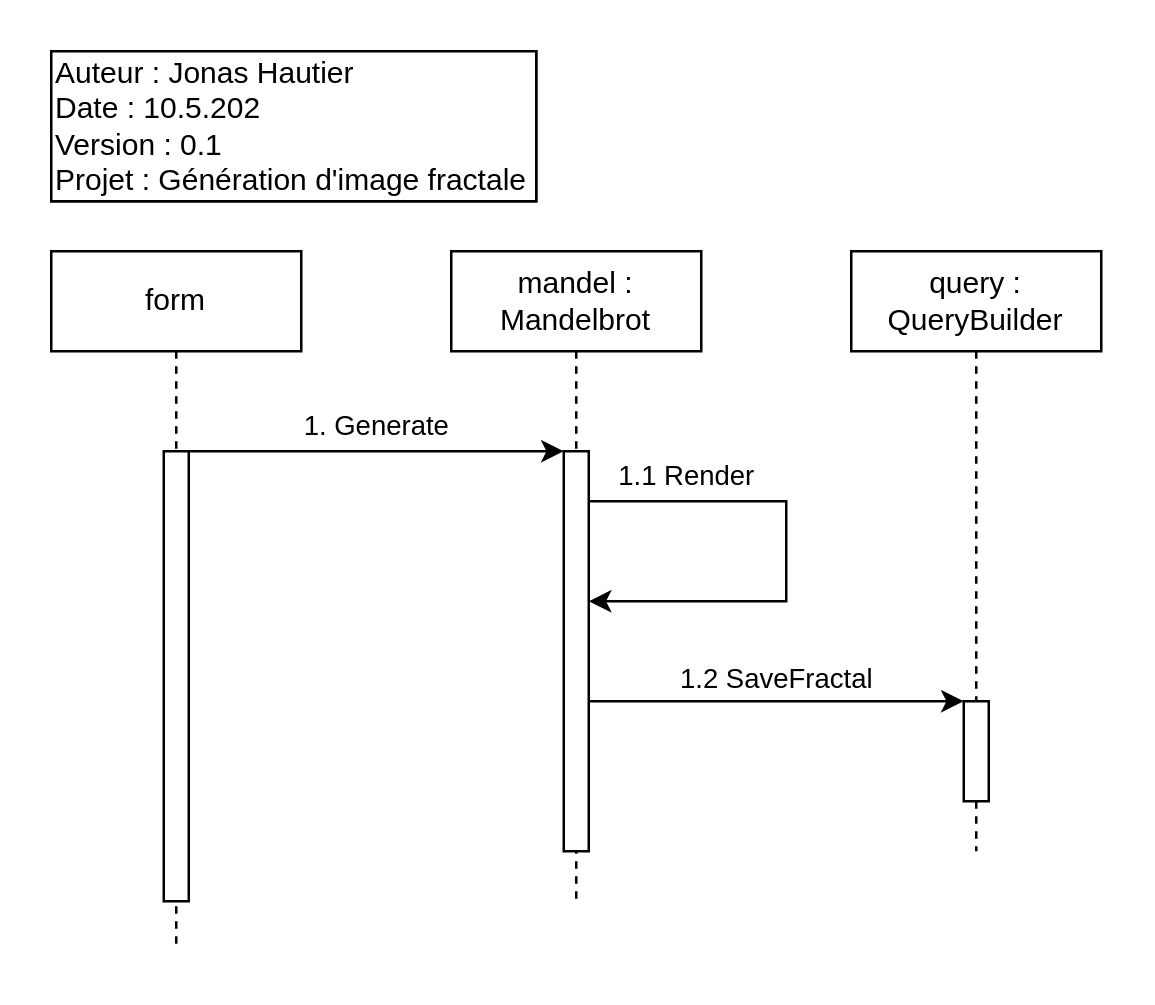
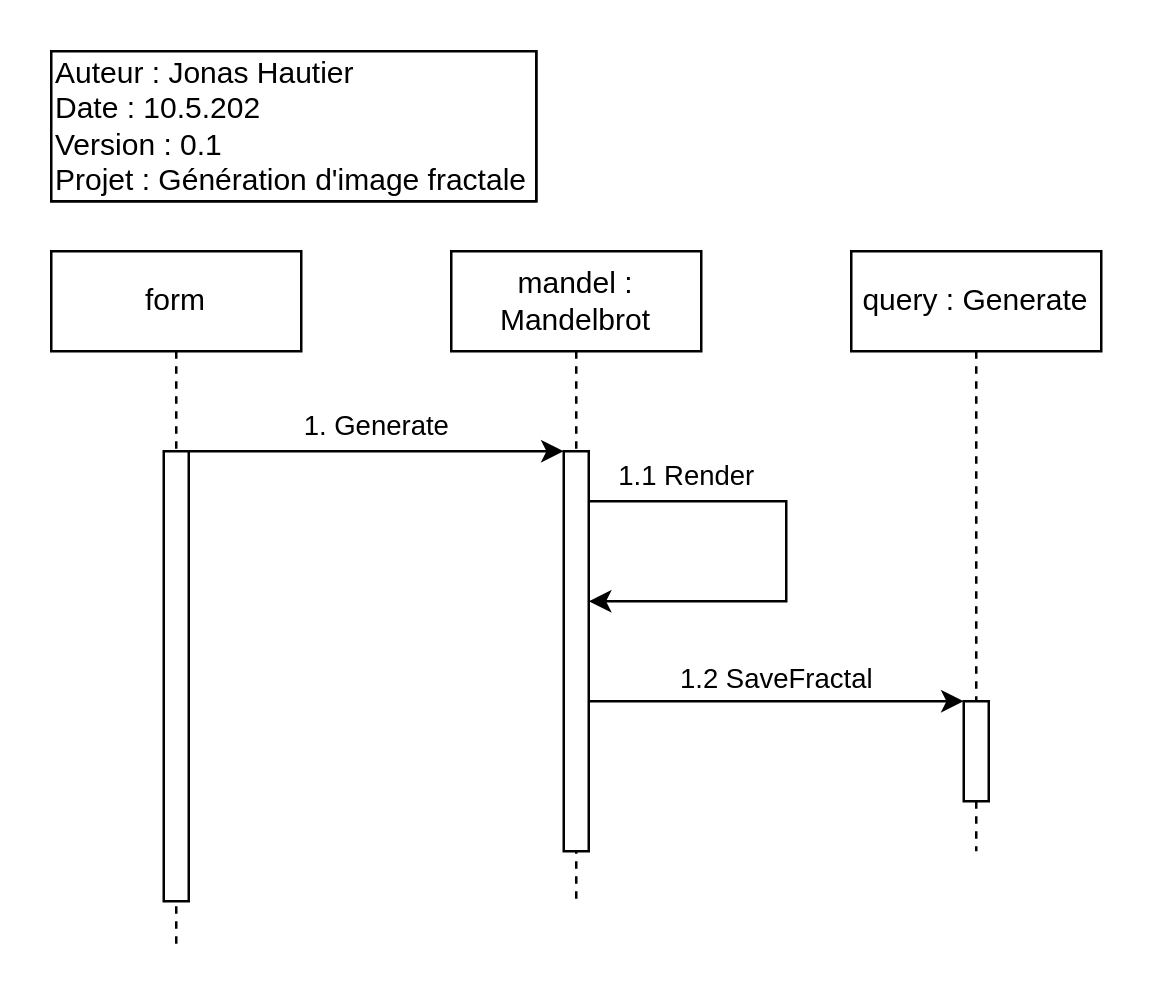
(976, 301) -> (976, 301)
